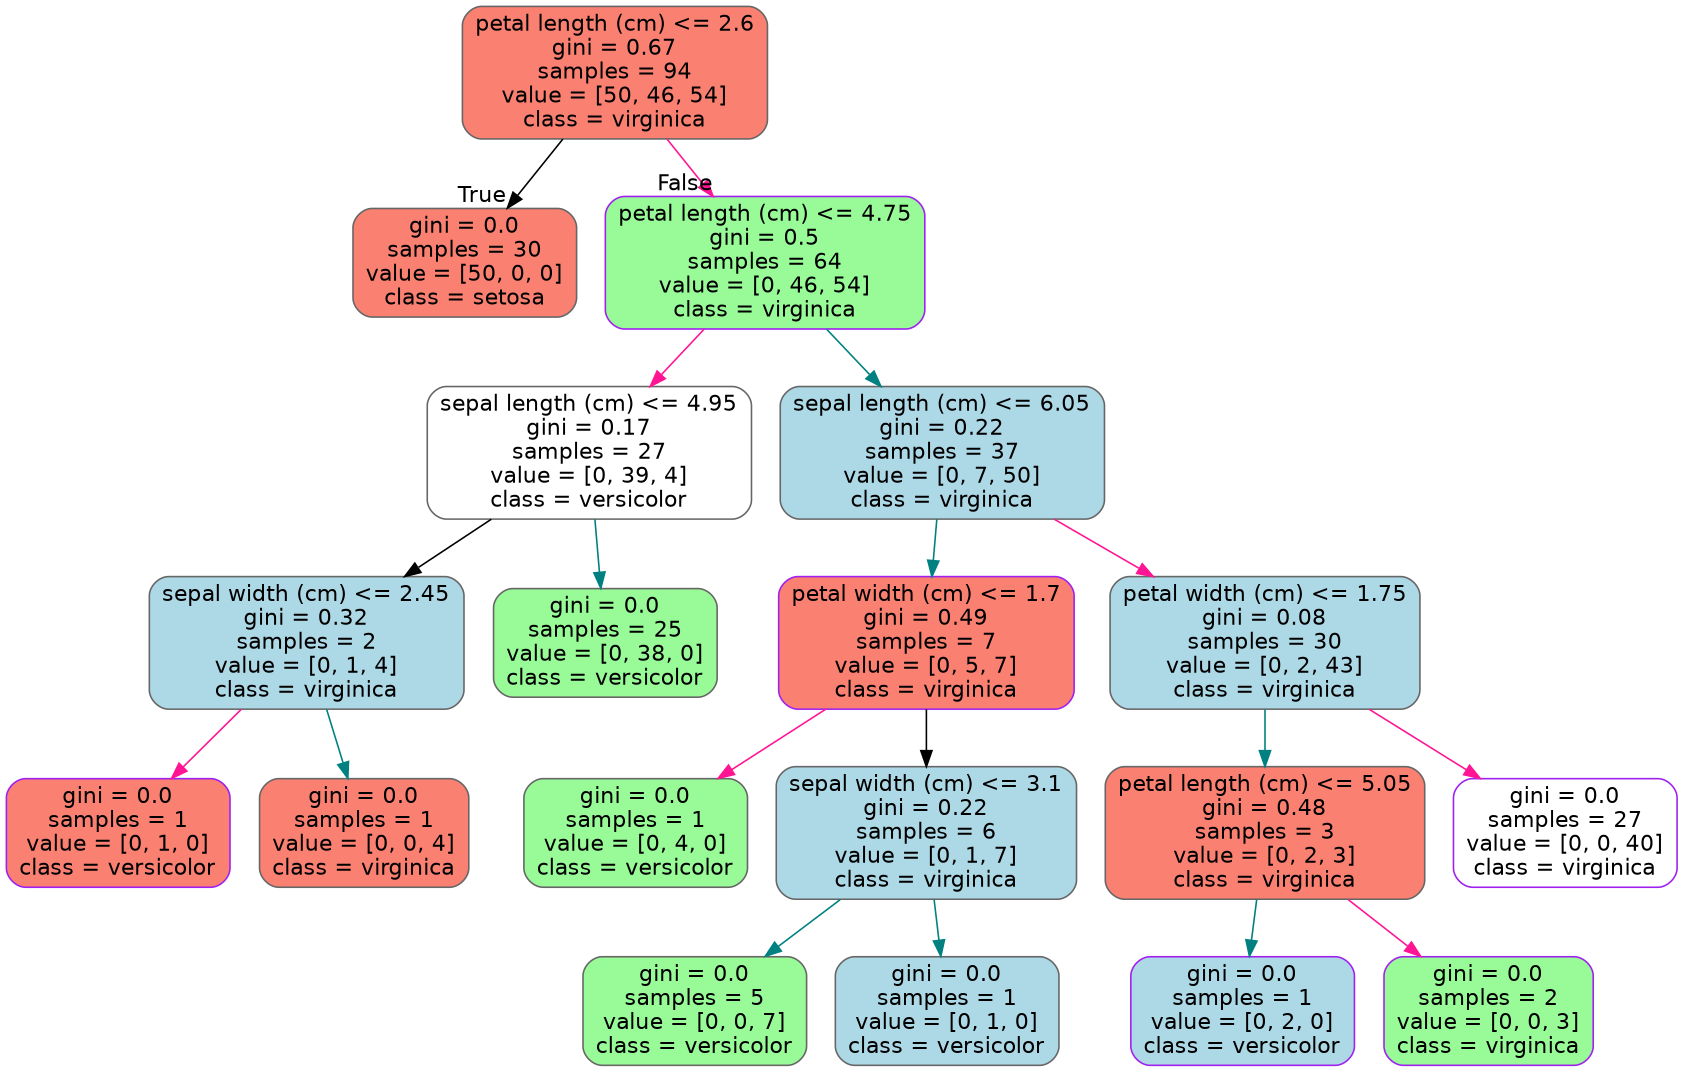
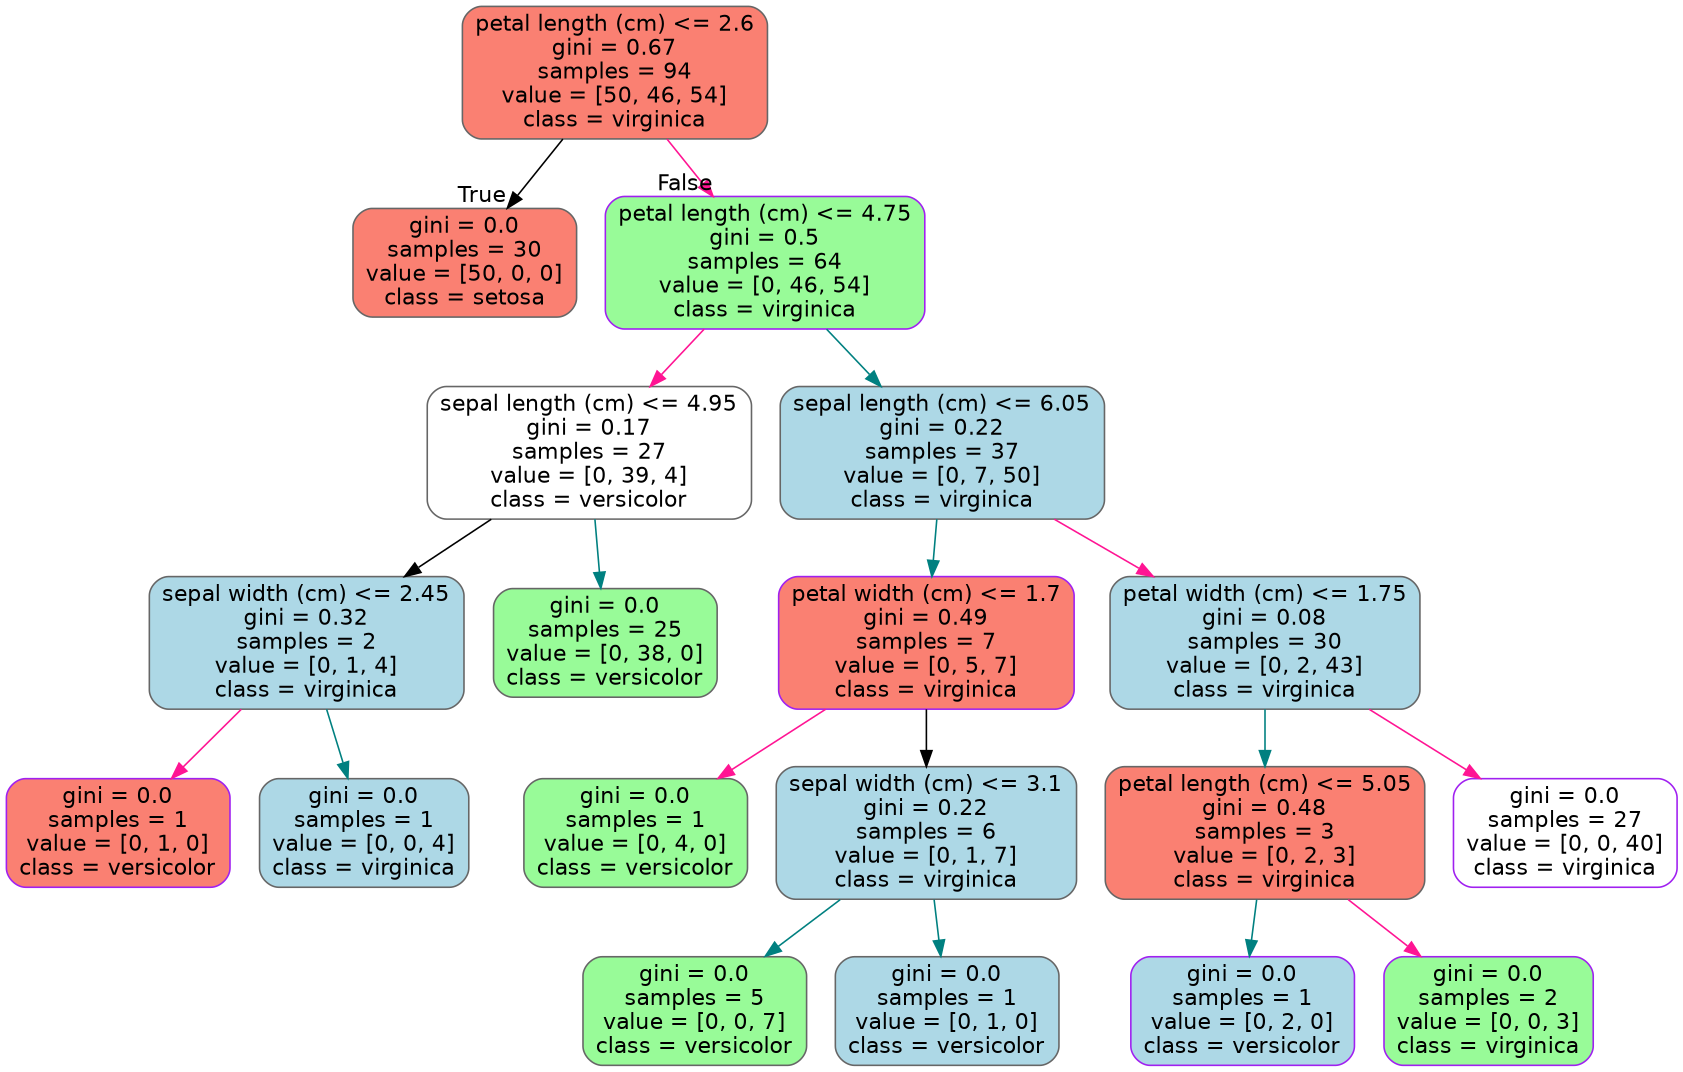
(364, 833) -> (364, 833)
